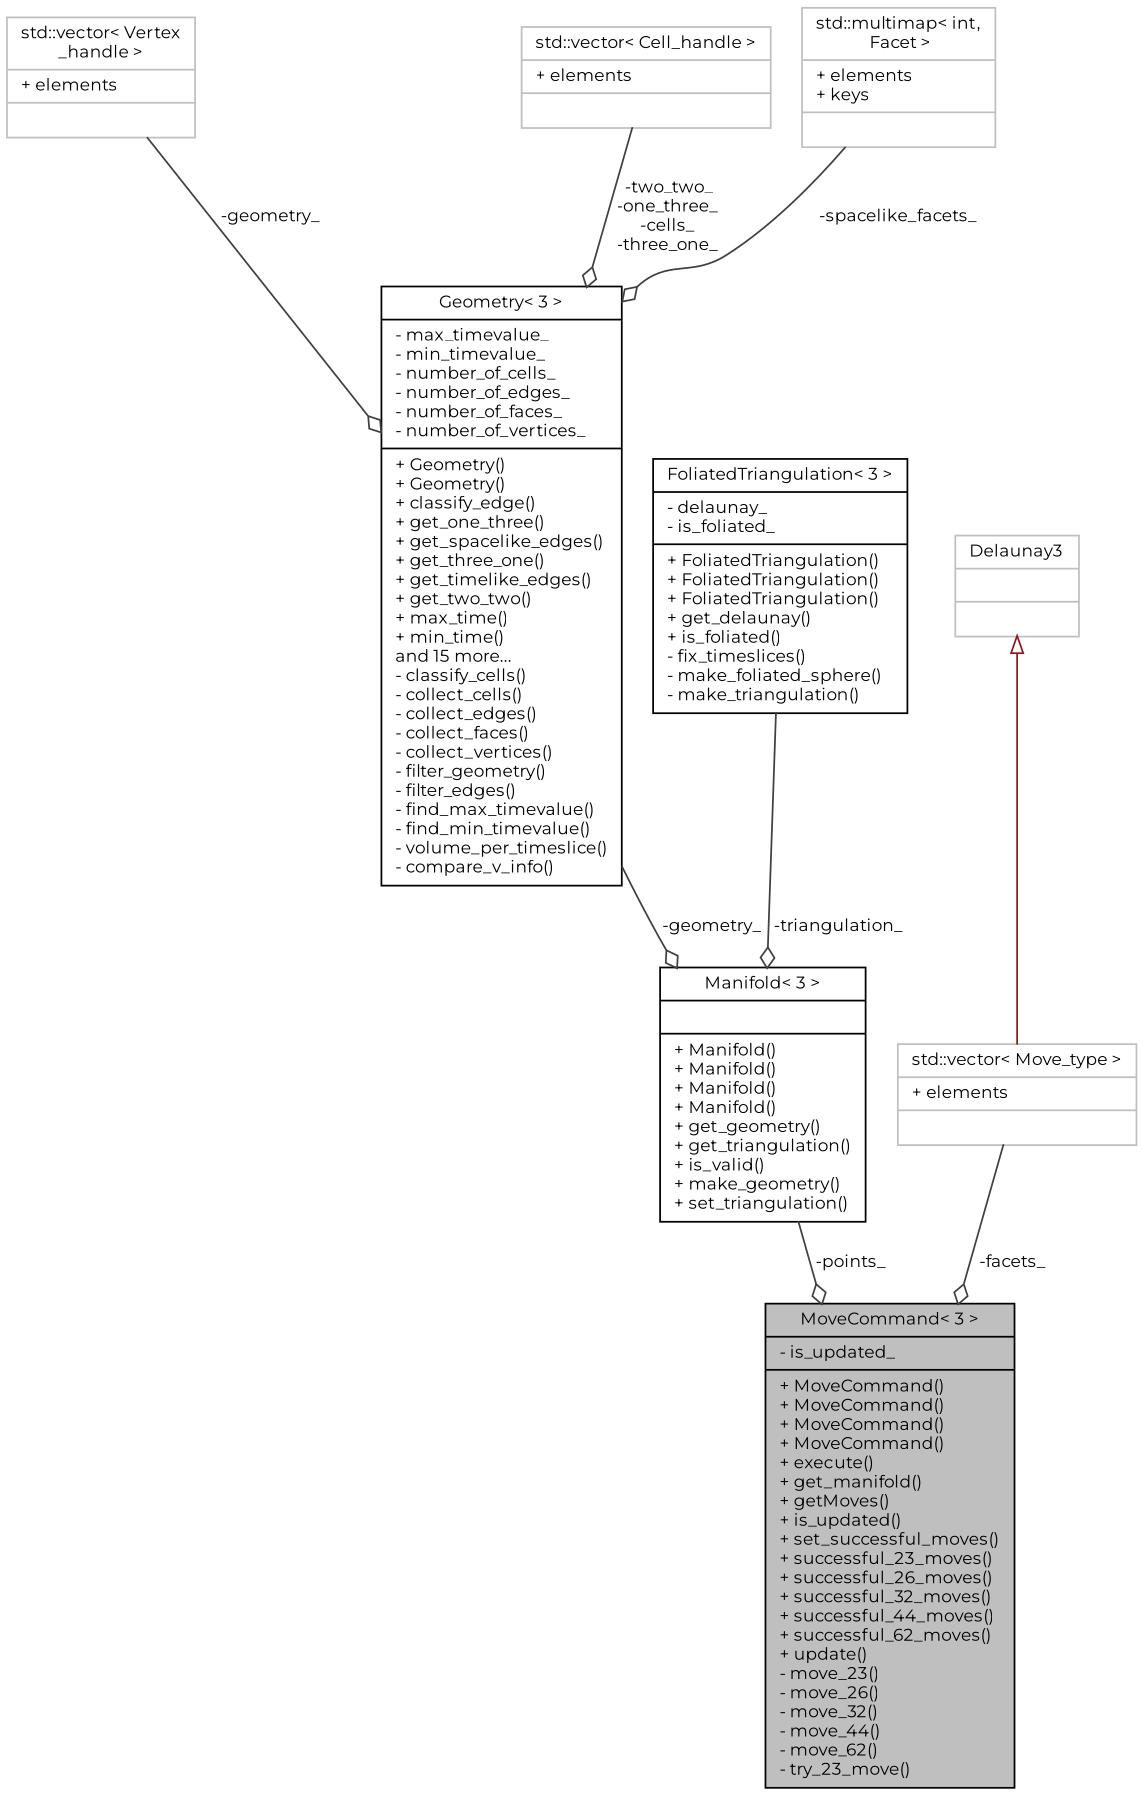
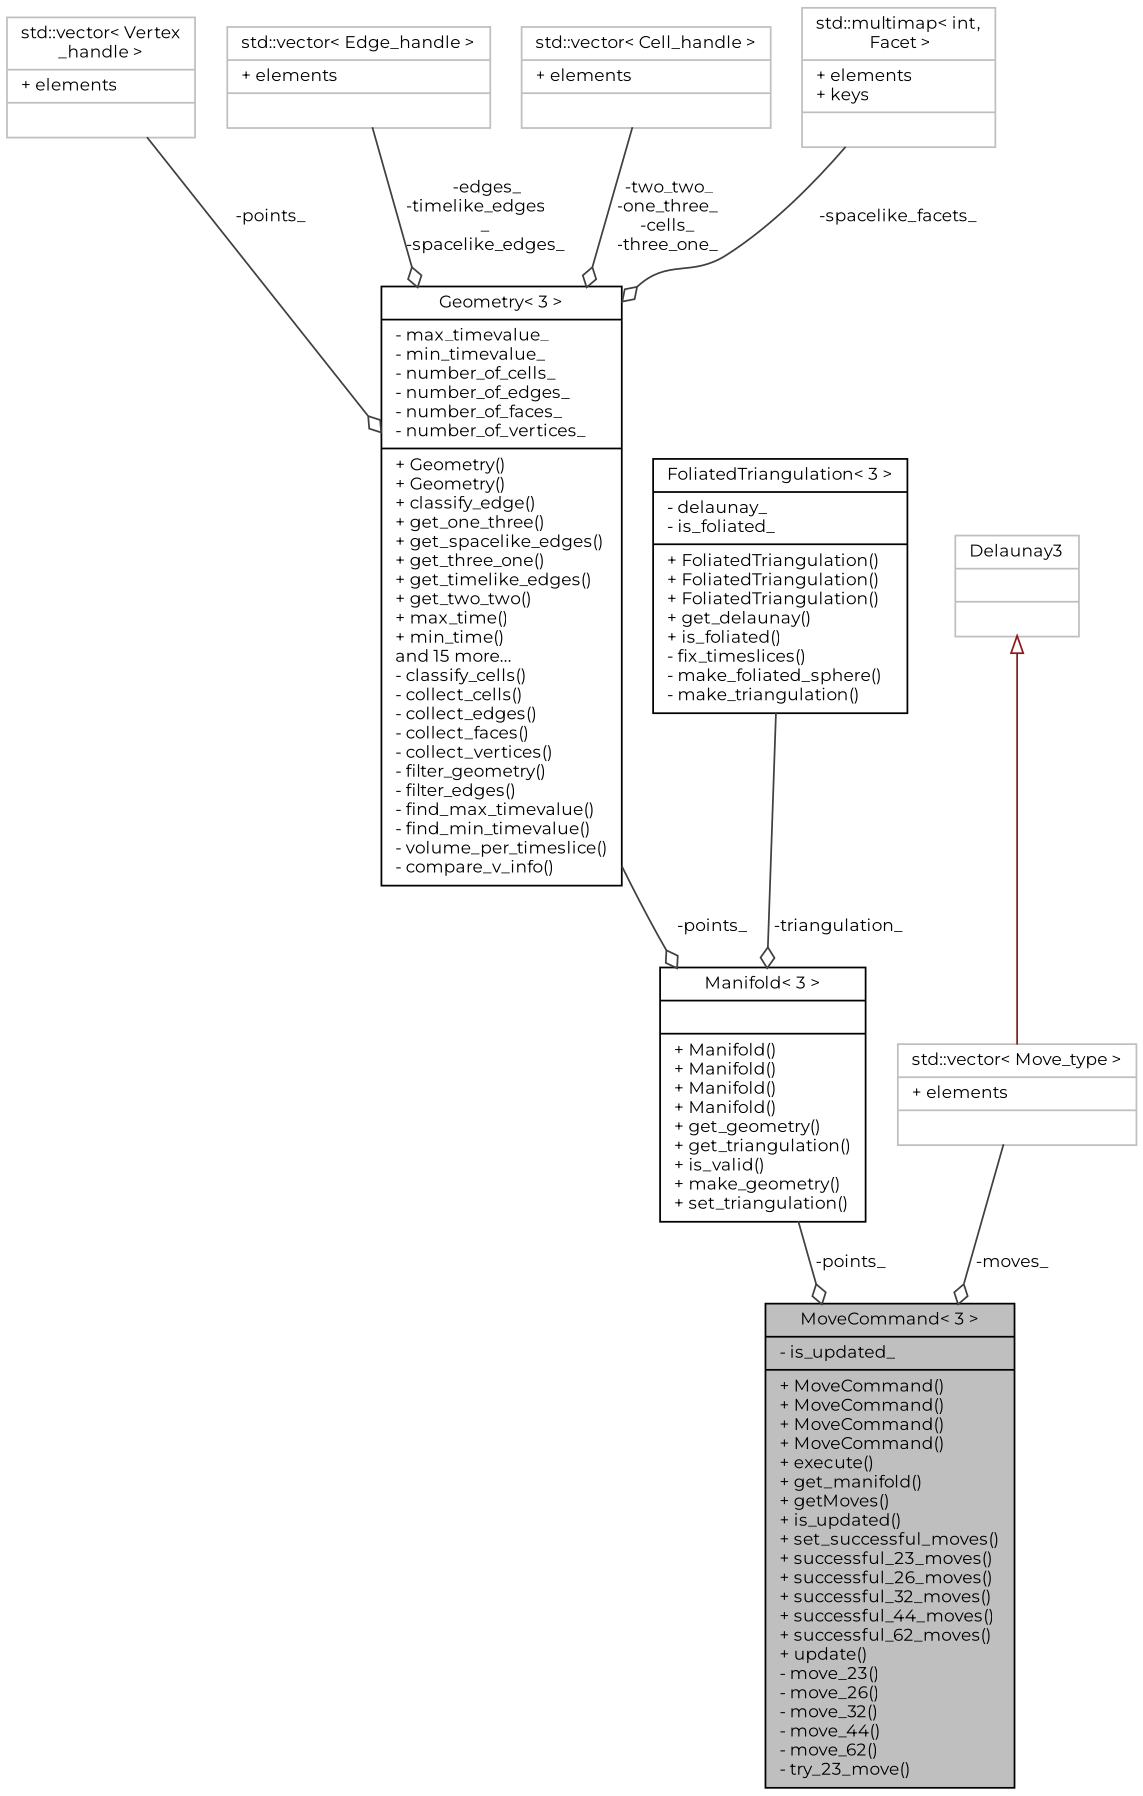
none -> (359, 78)
(269, 217) -> (269, 217)
(711, 927) -> (711, 927)
(1011, 1263) -> (1011, 1263)
